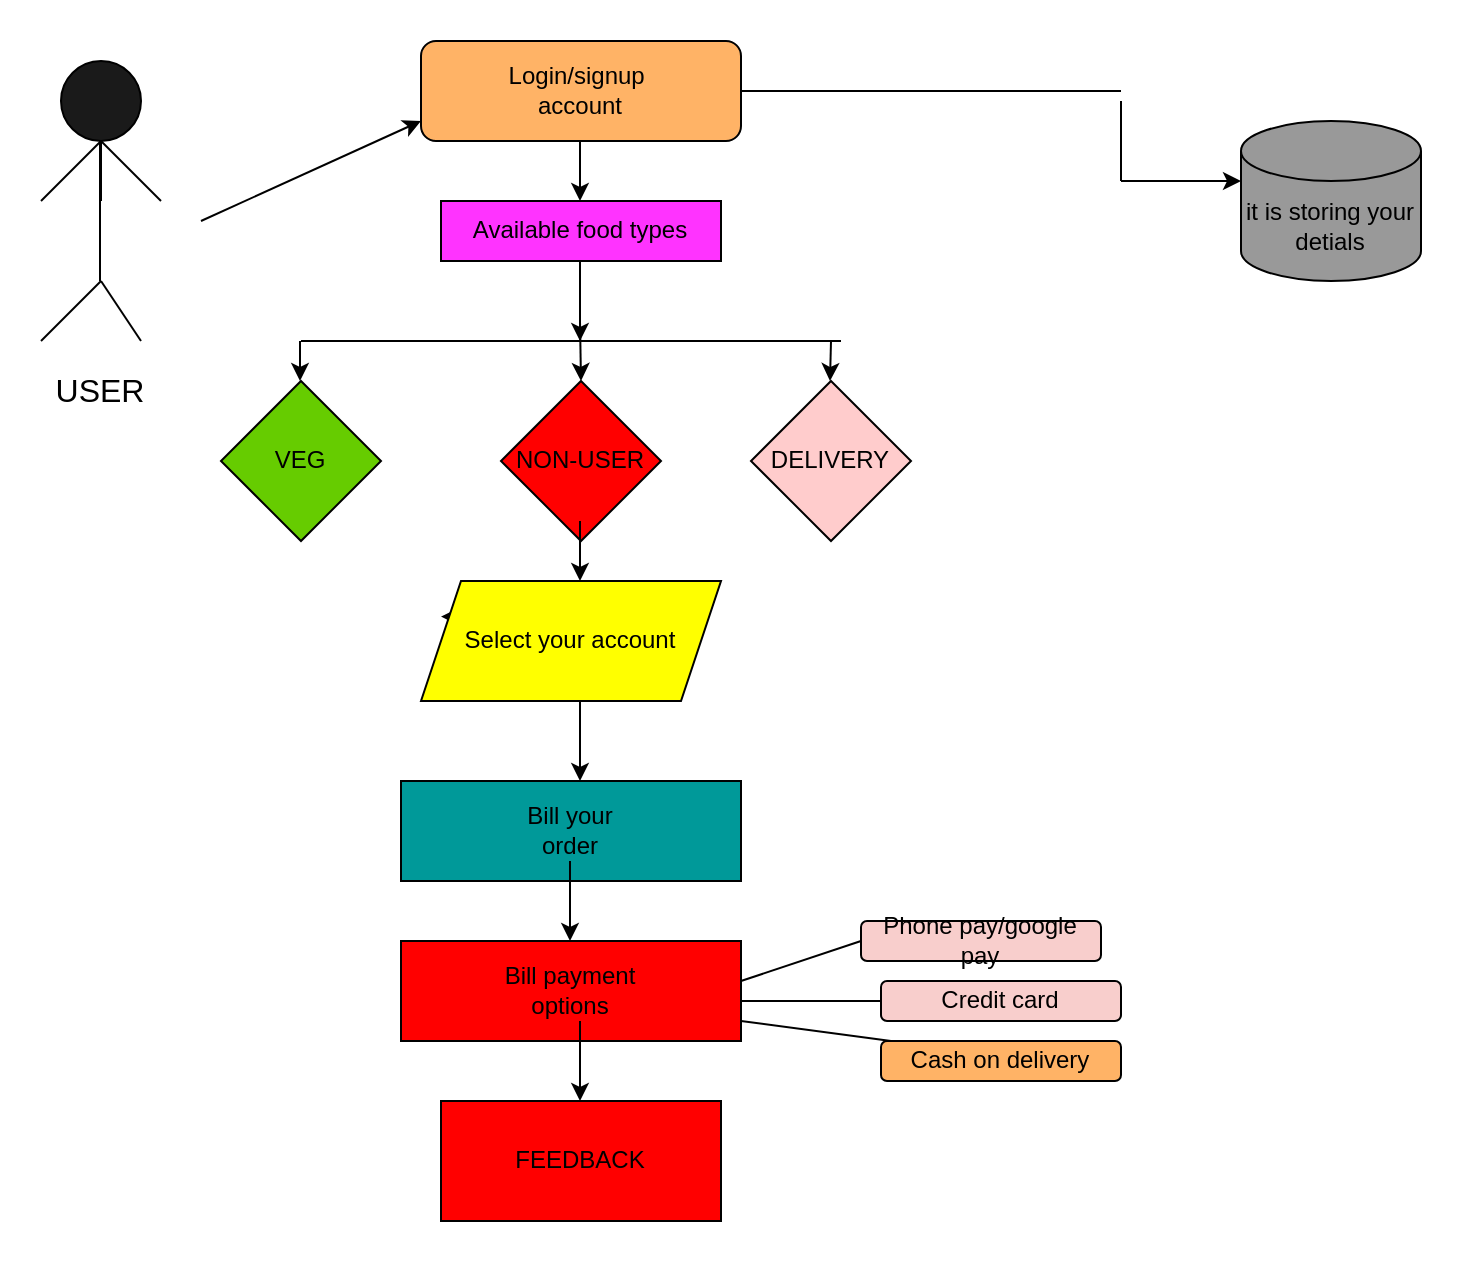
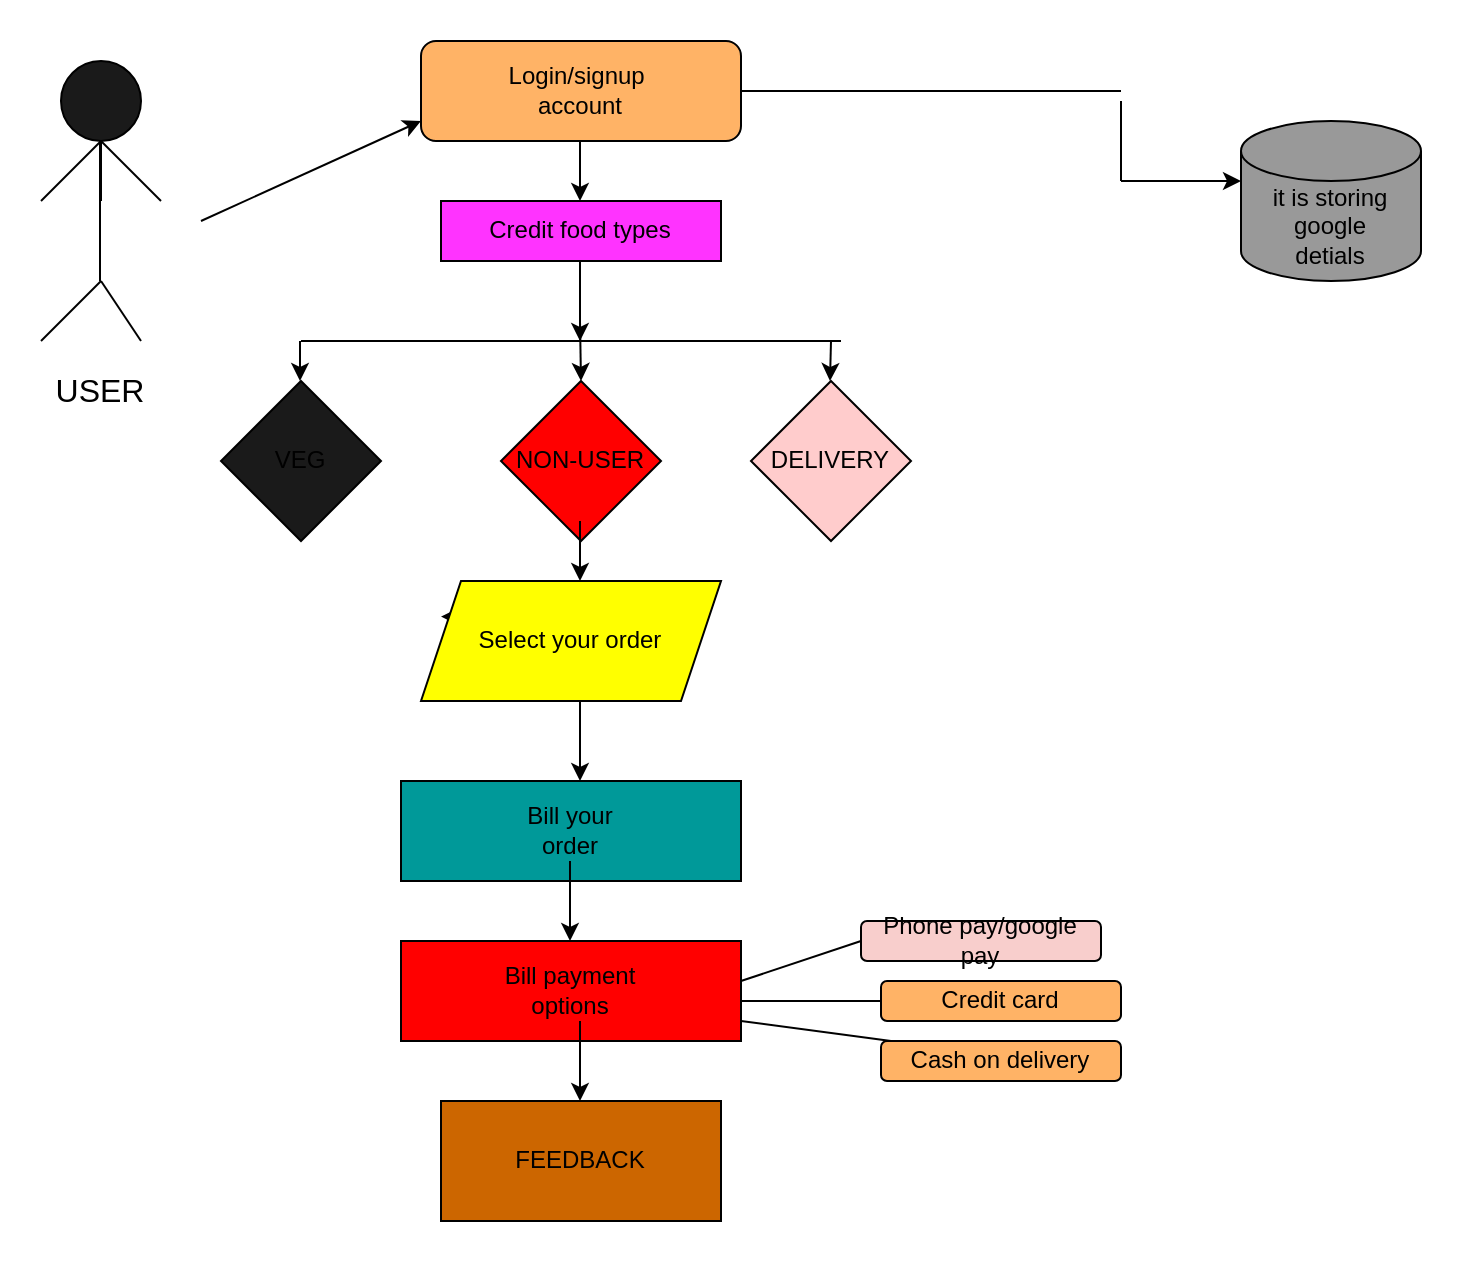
(1331, 227) -> (1331, 227)
(581, 231) -> (581, 231)
(301, 461) -> (301, 461)
(571, 641) -> (571, 641)
(1001, 1001) -> (1001, 1001)
(581, 1161) -> (581, 1161)
